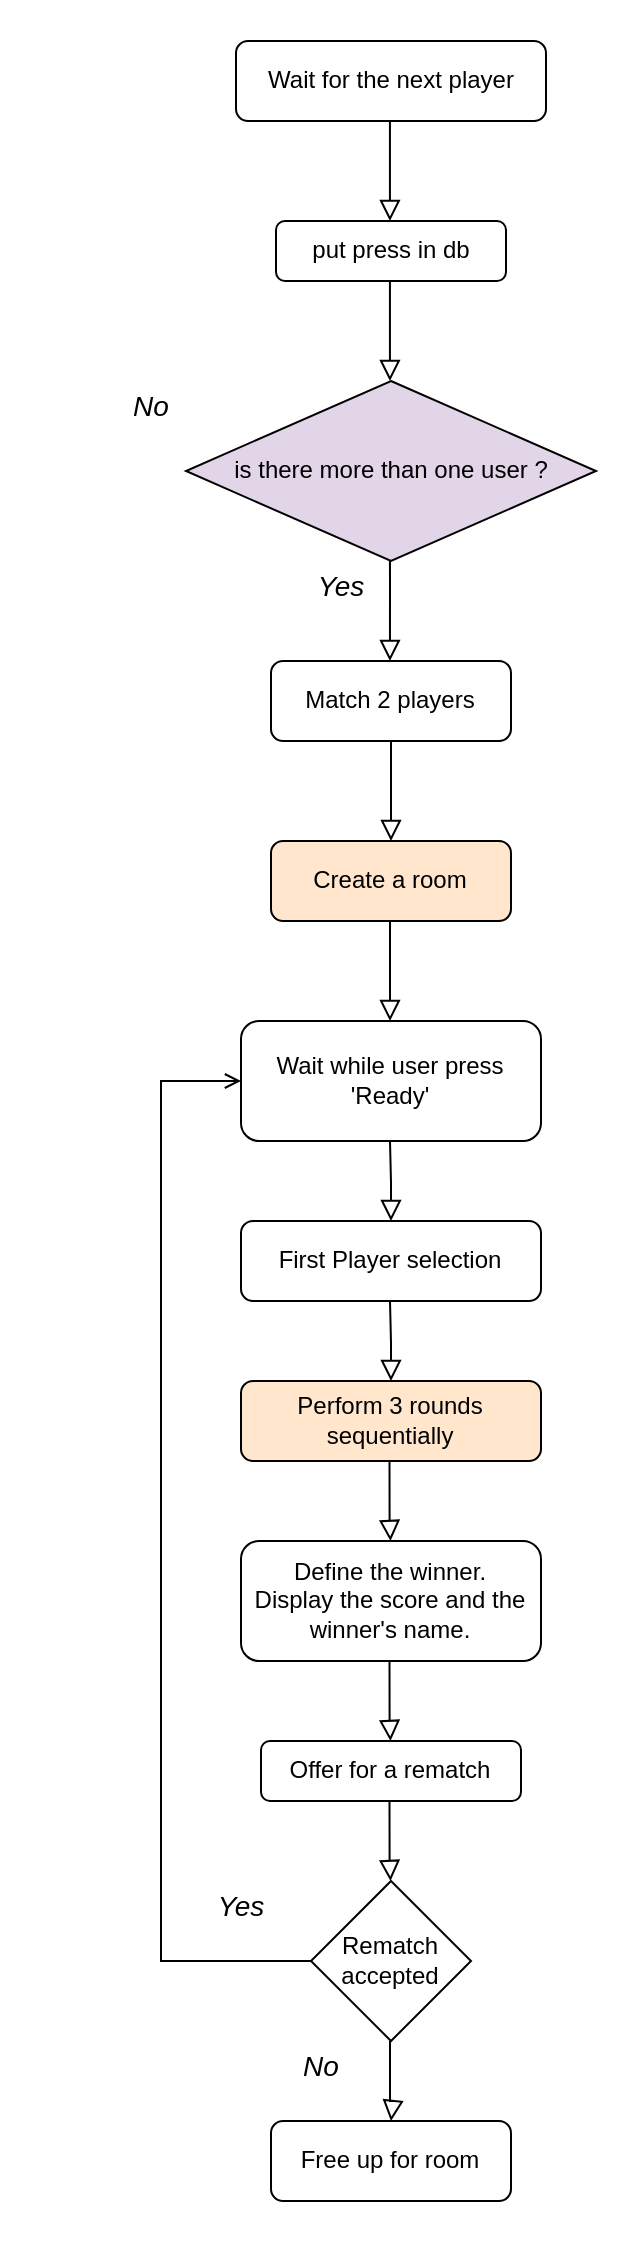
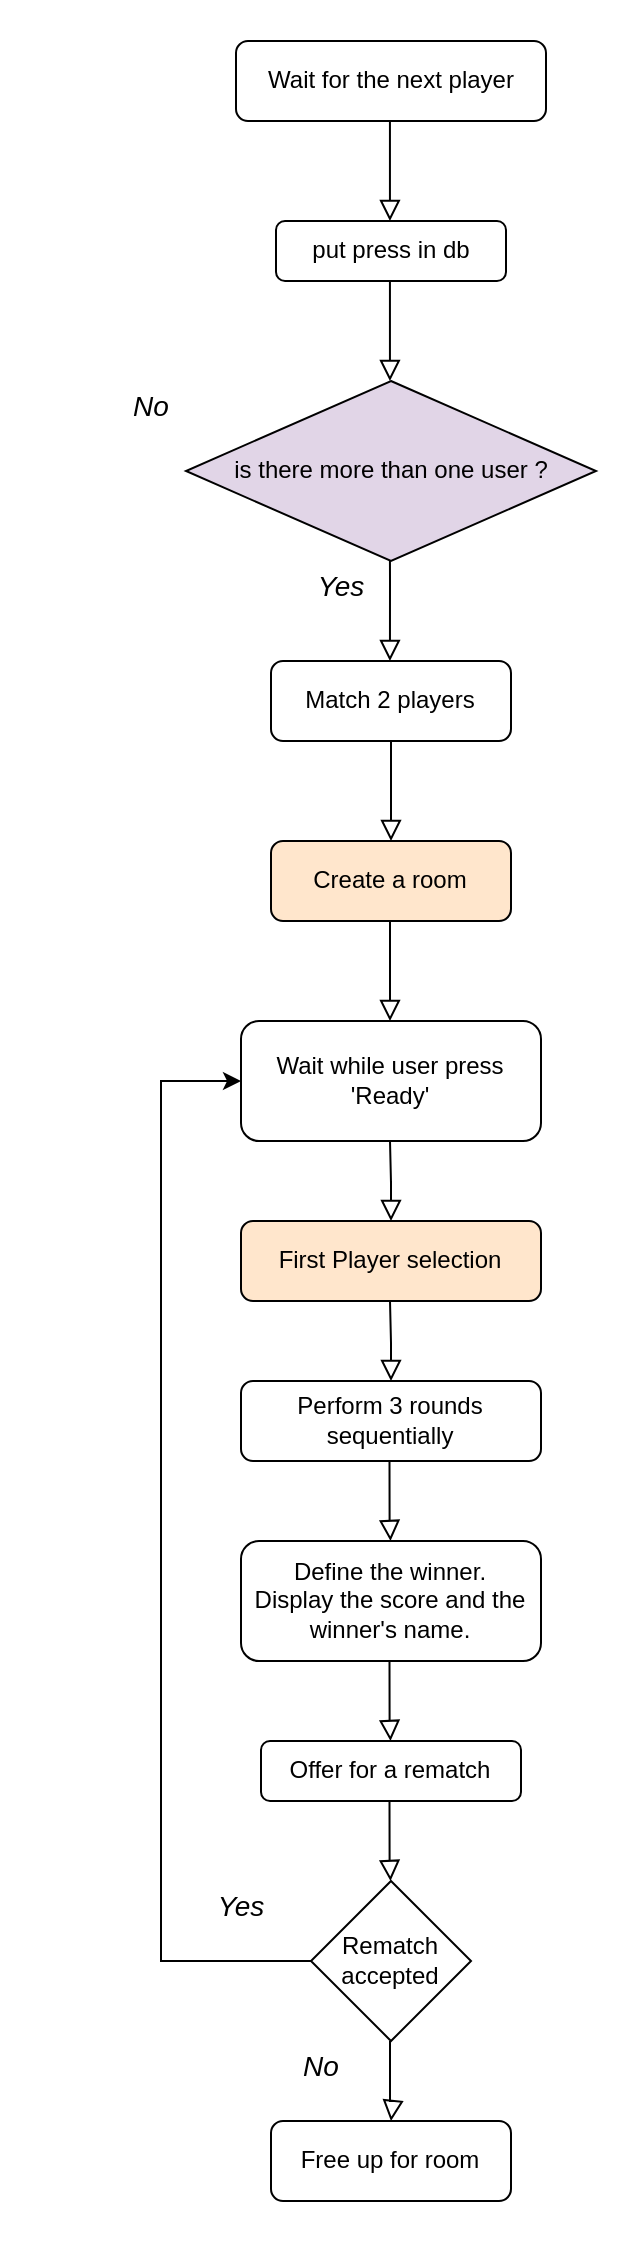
(228, 1081) -> (226, 1081)
(391, 1261) -> (391, 1261)
(391, 1421) -> (391, 1421)
